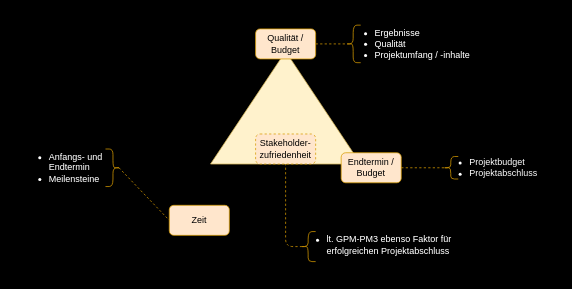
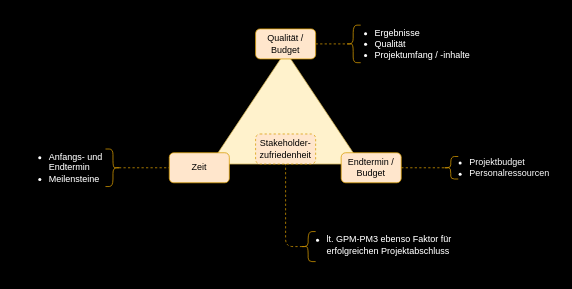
(478, 168) -> (483, 168)
(199, 220) -> (199, 168)
